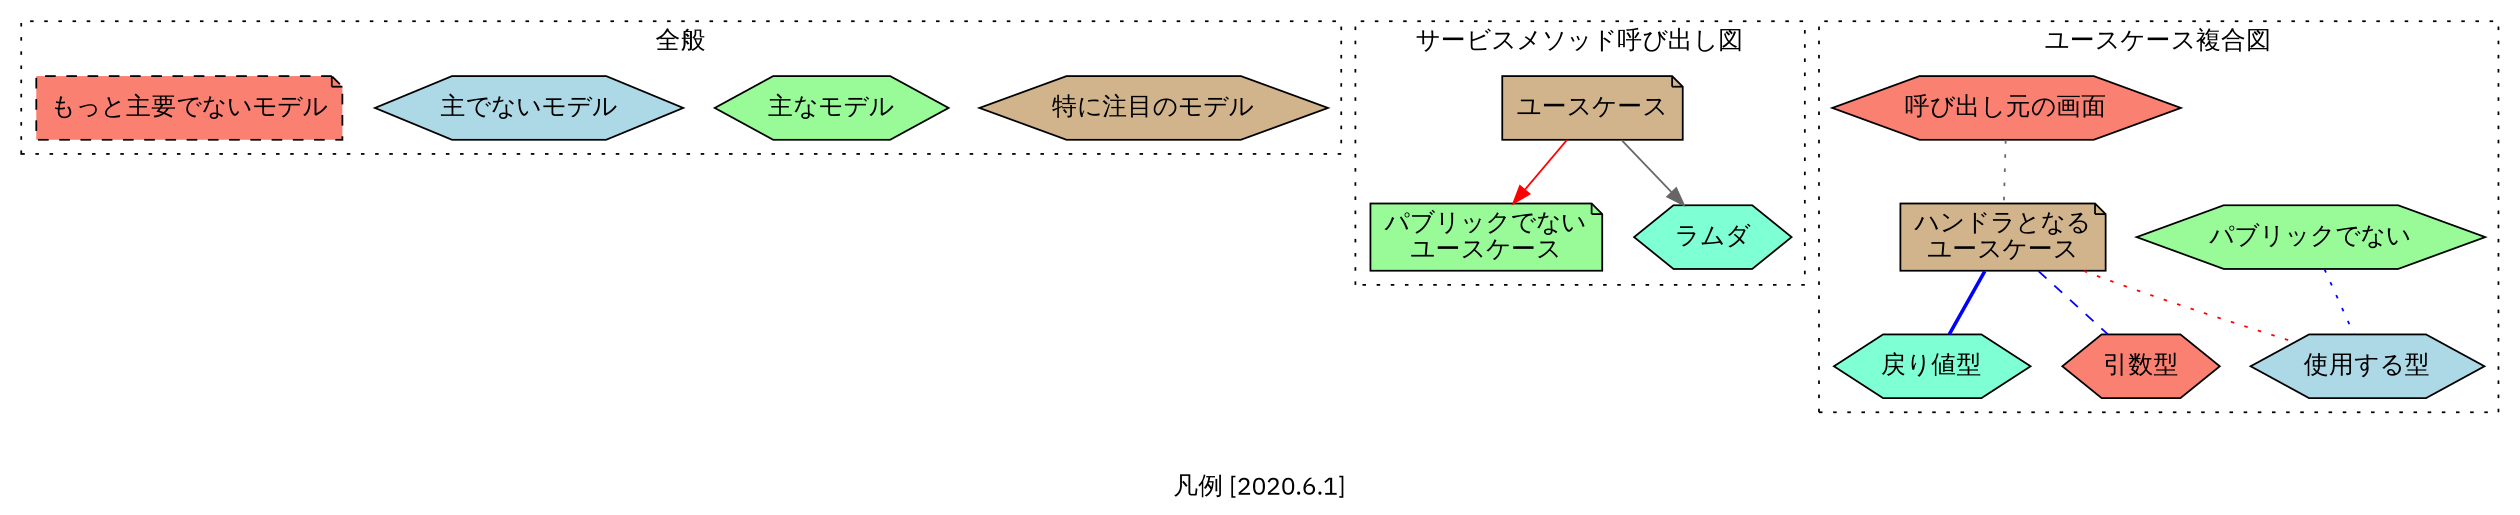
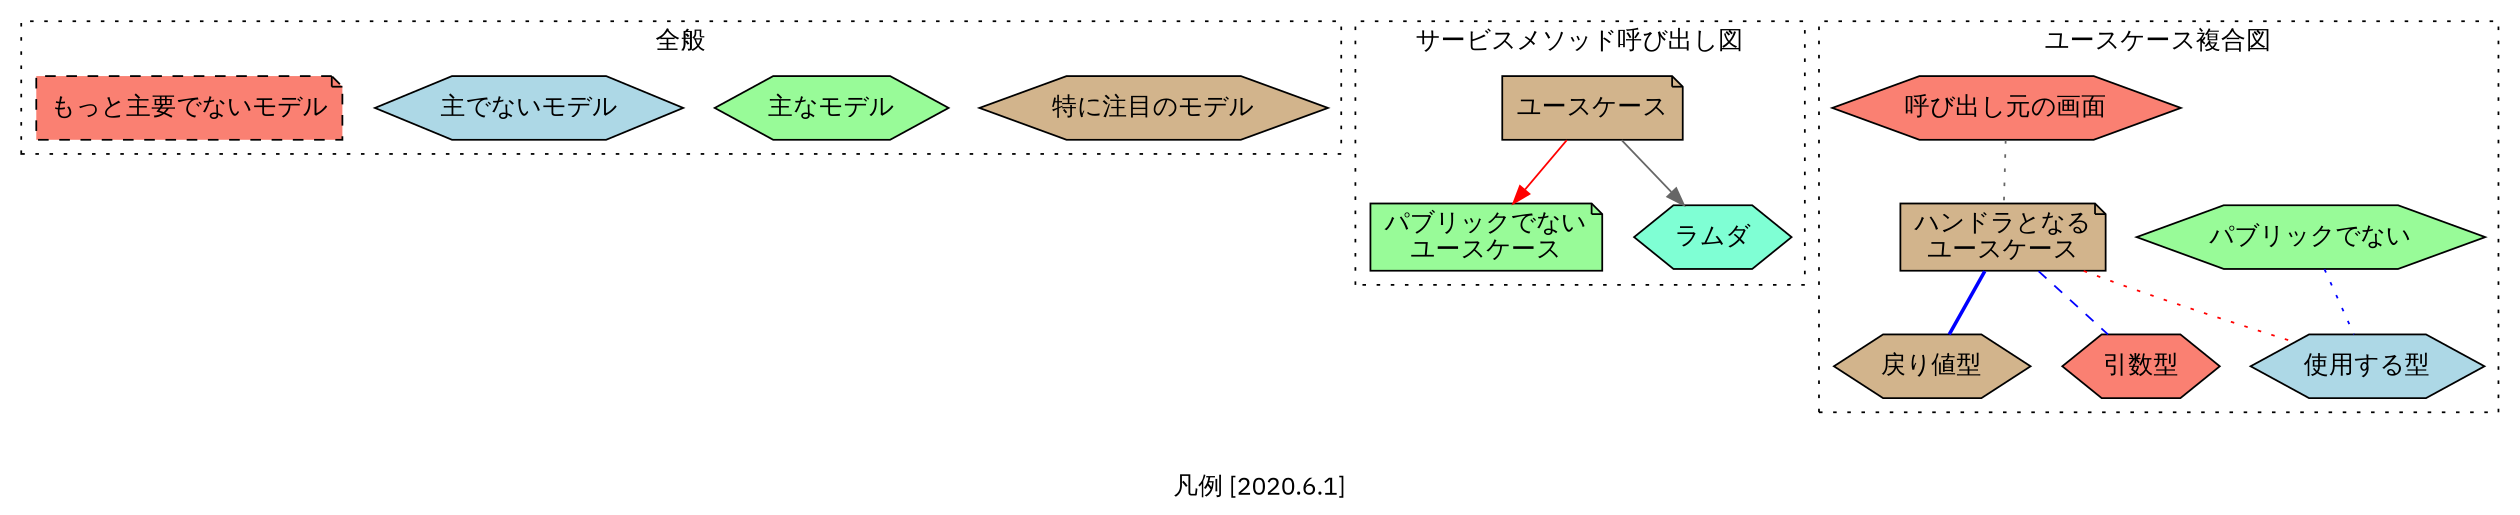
(1932, 366) -> (1932, 366)
